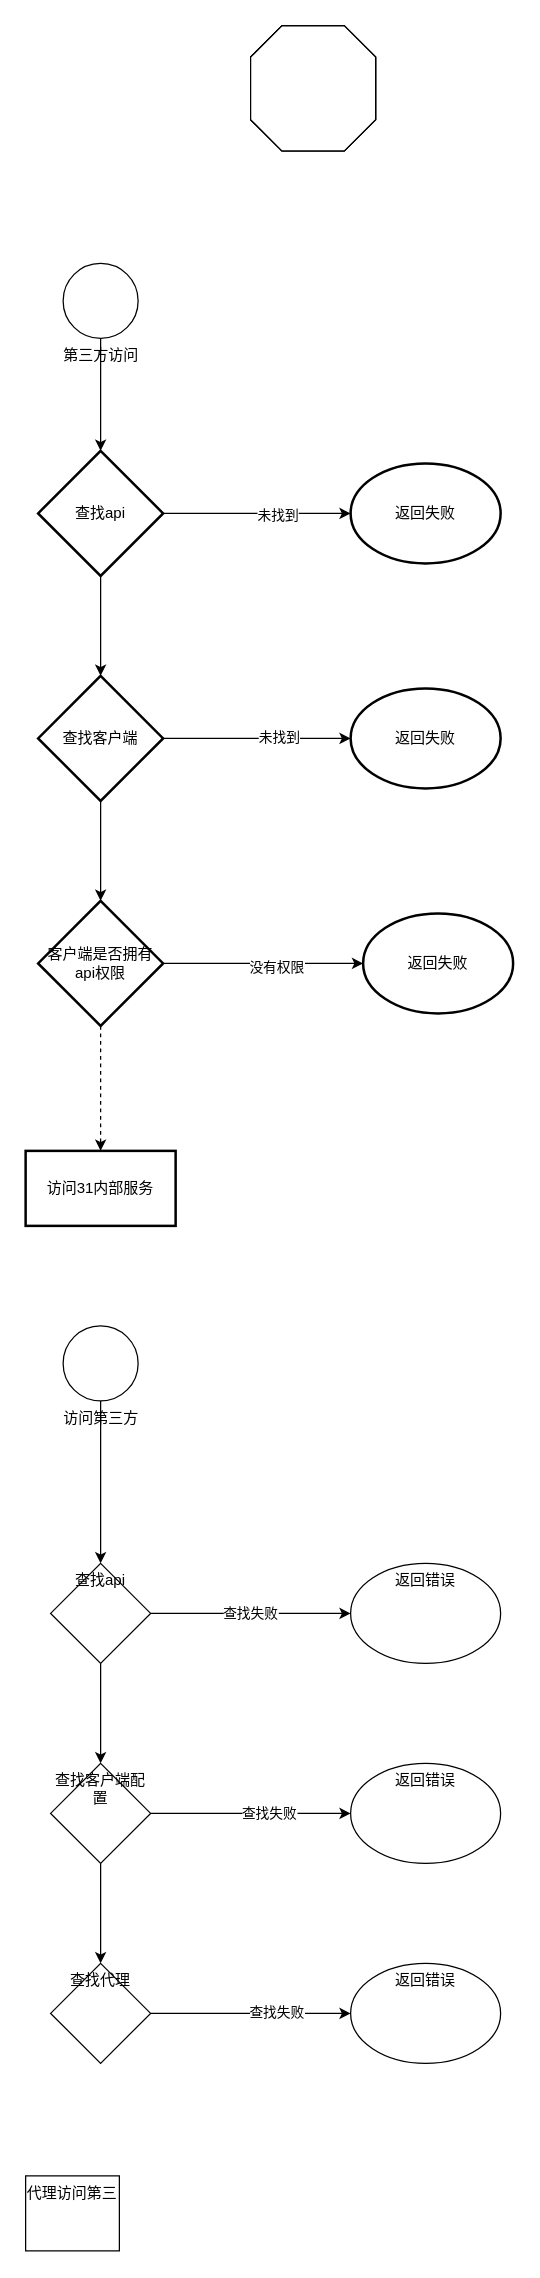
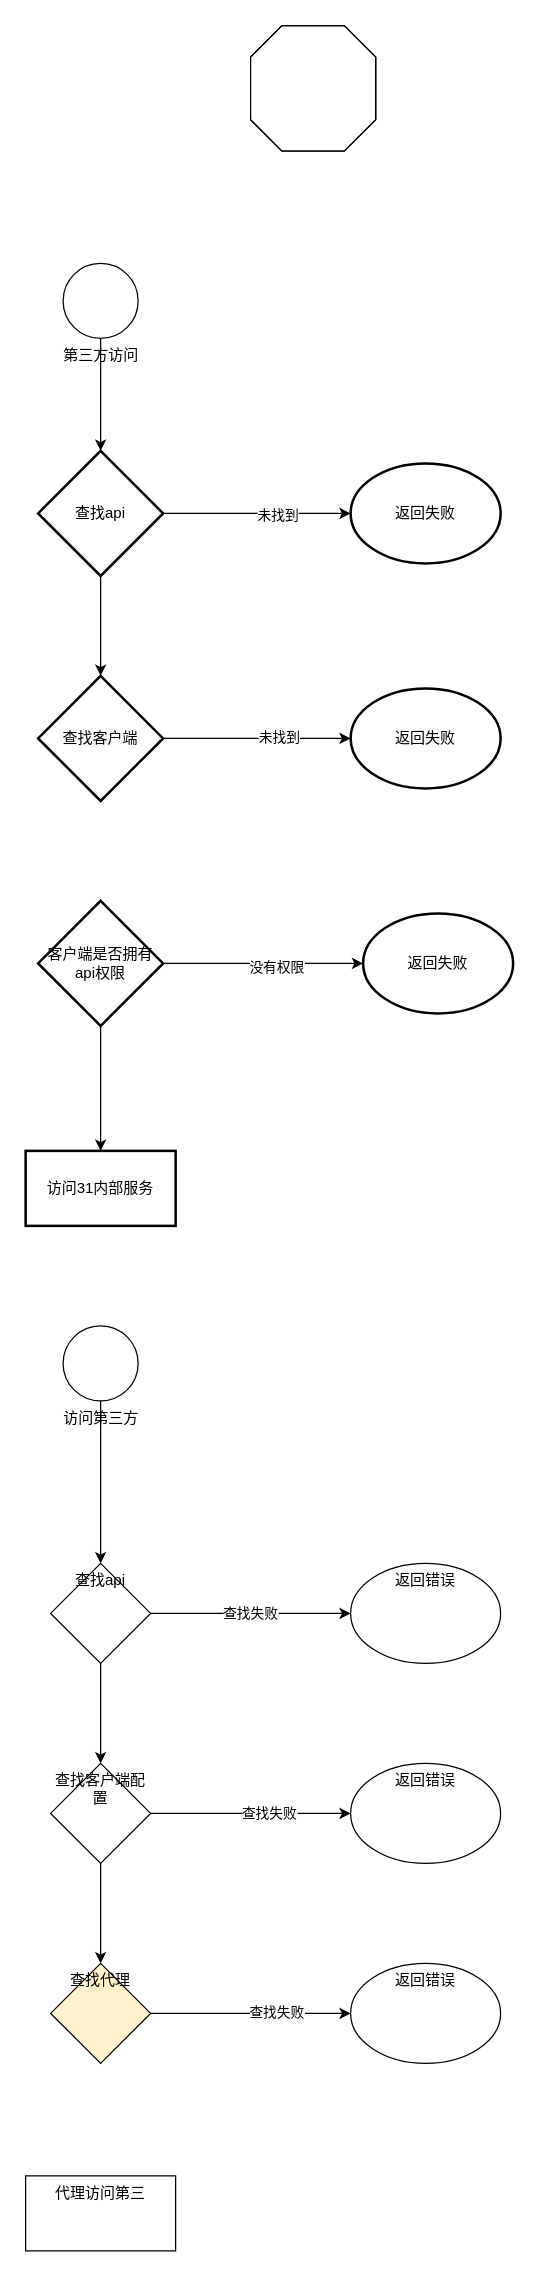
(101, 847) -> none
(101, 1083) -> (101, 1083)
(101, 2013) -> (101, 2013)
(73, 2213) -> (101, 2213)
